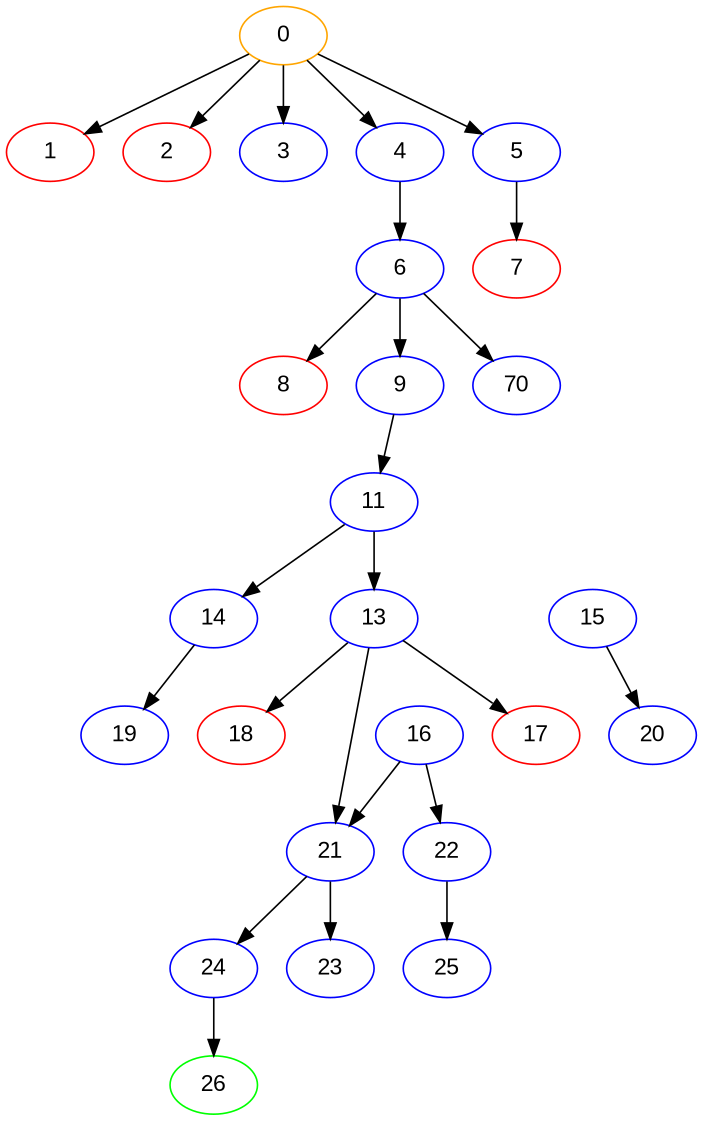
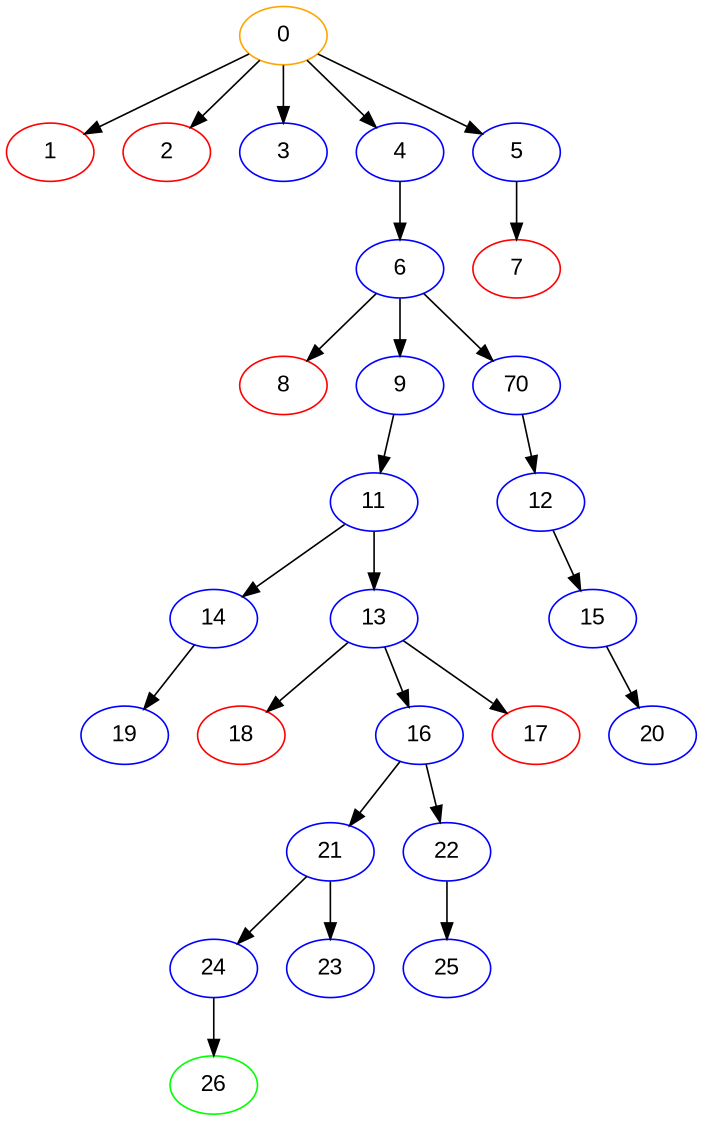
none -> (541, 502)
(354, 727) -> (394, 669)
